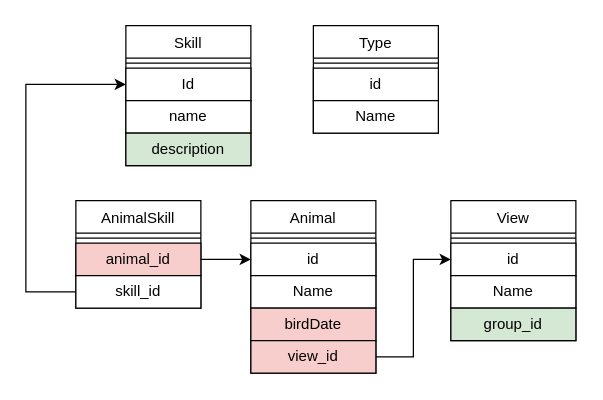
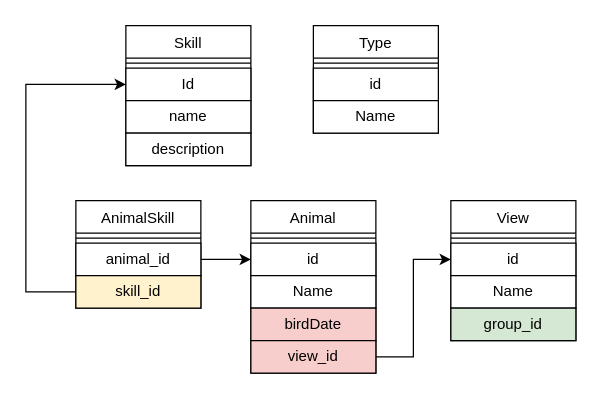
(188, 149) -> (188, 149)
(138, 259) -> (138, 259)
(138, 292) -> (138, 292)
